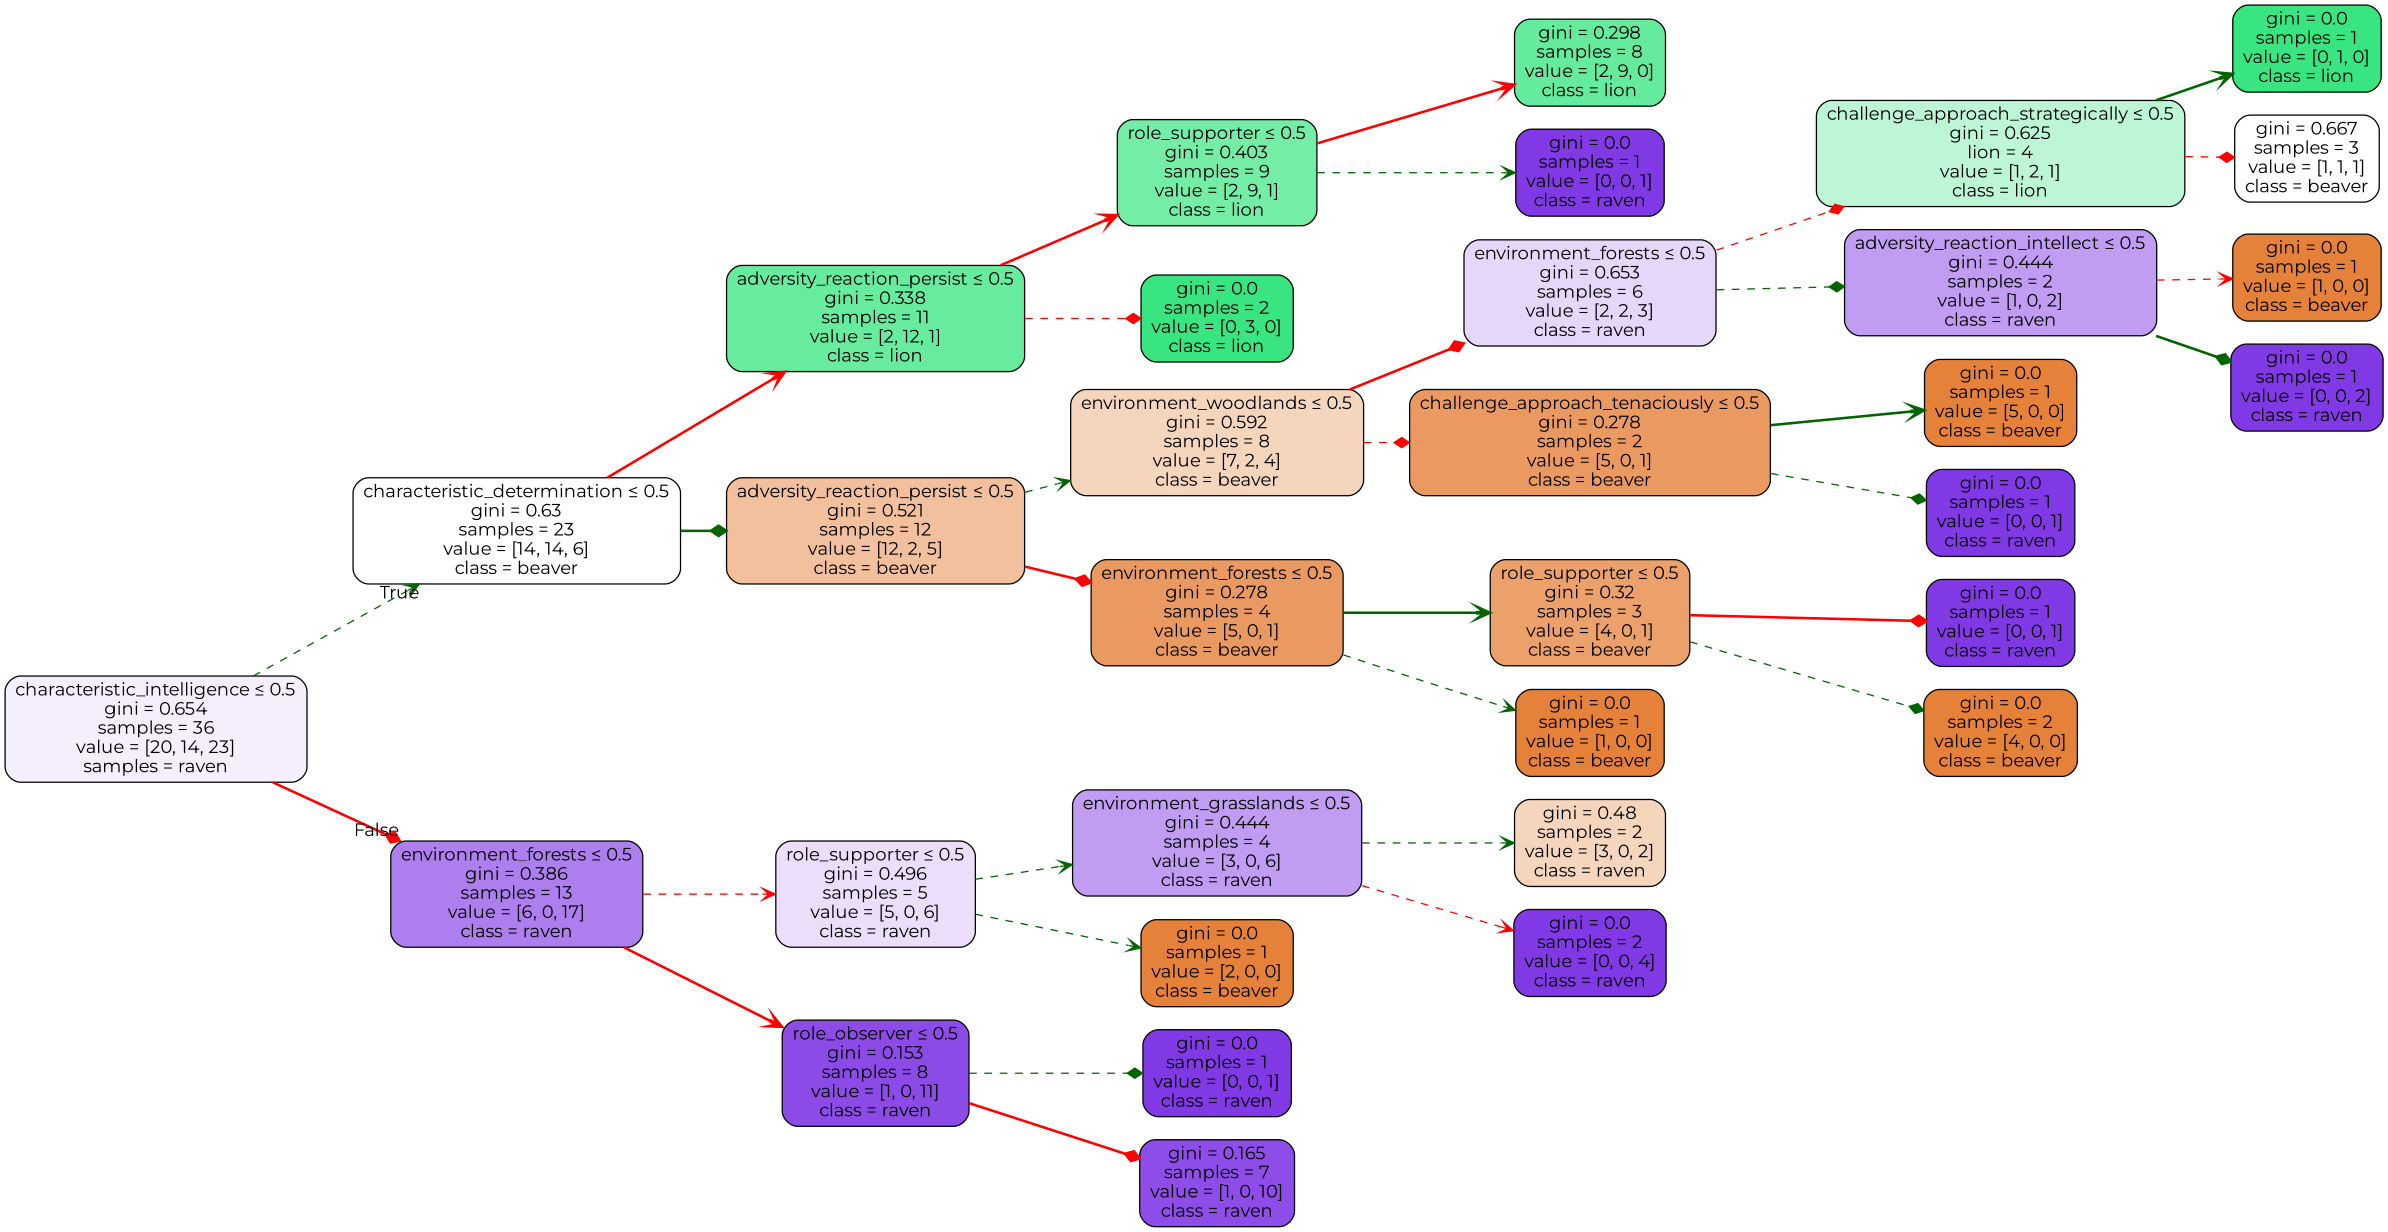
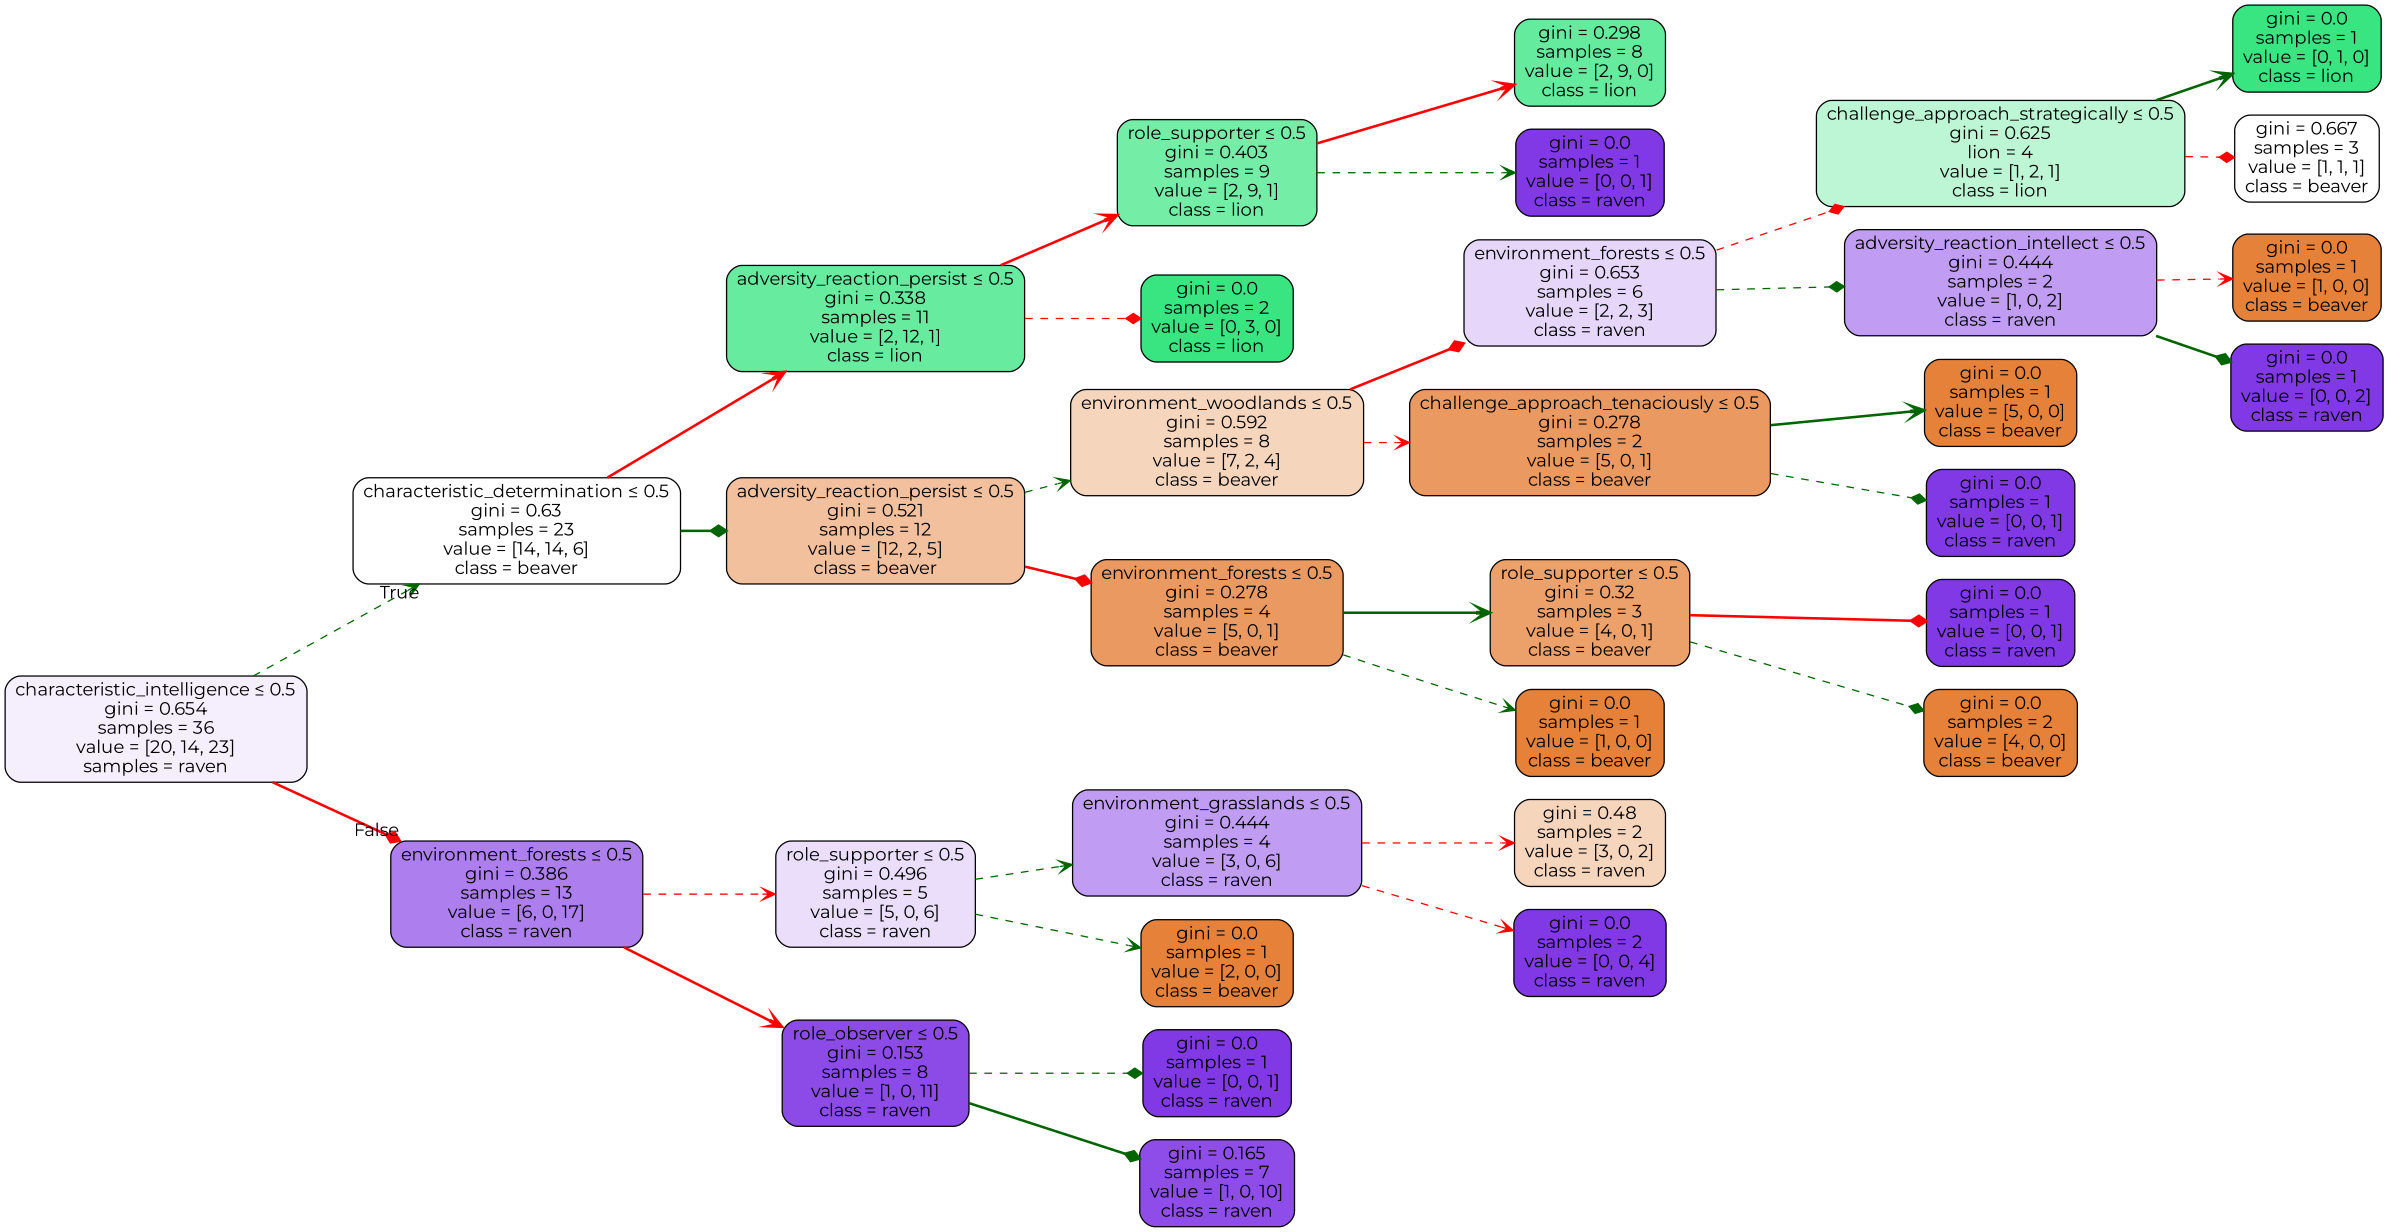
(1380, 443) -> (1380, 443)
(1432, 843) -> (1432, 843)
(1047, 1128) -> (1047, 1128)
